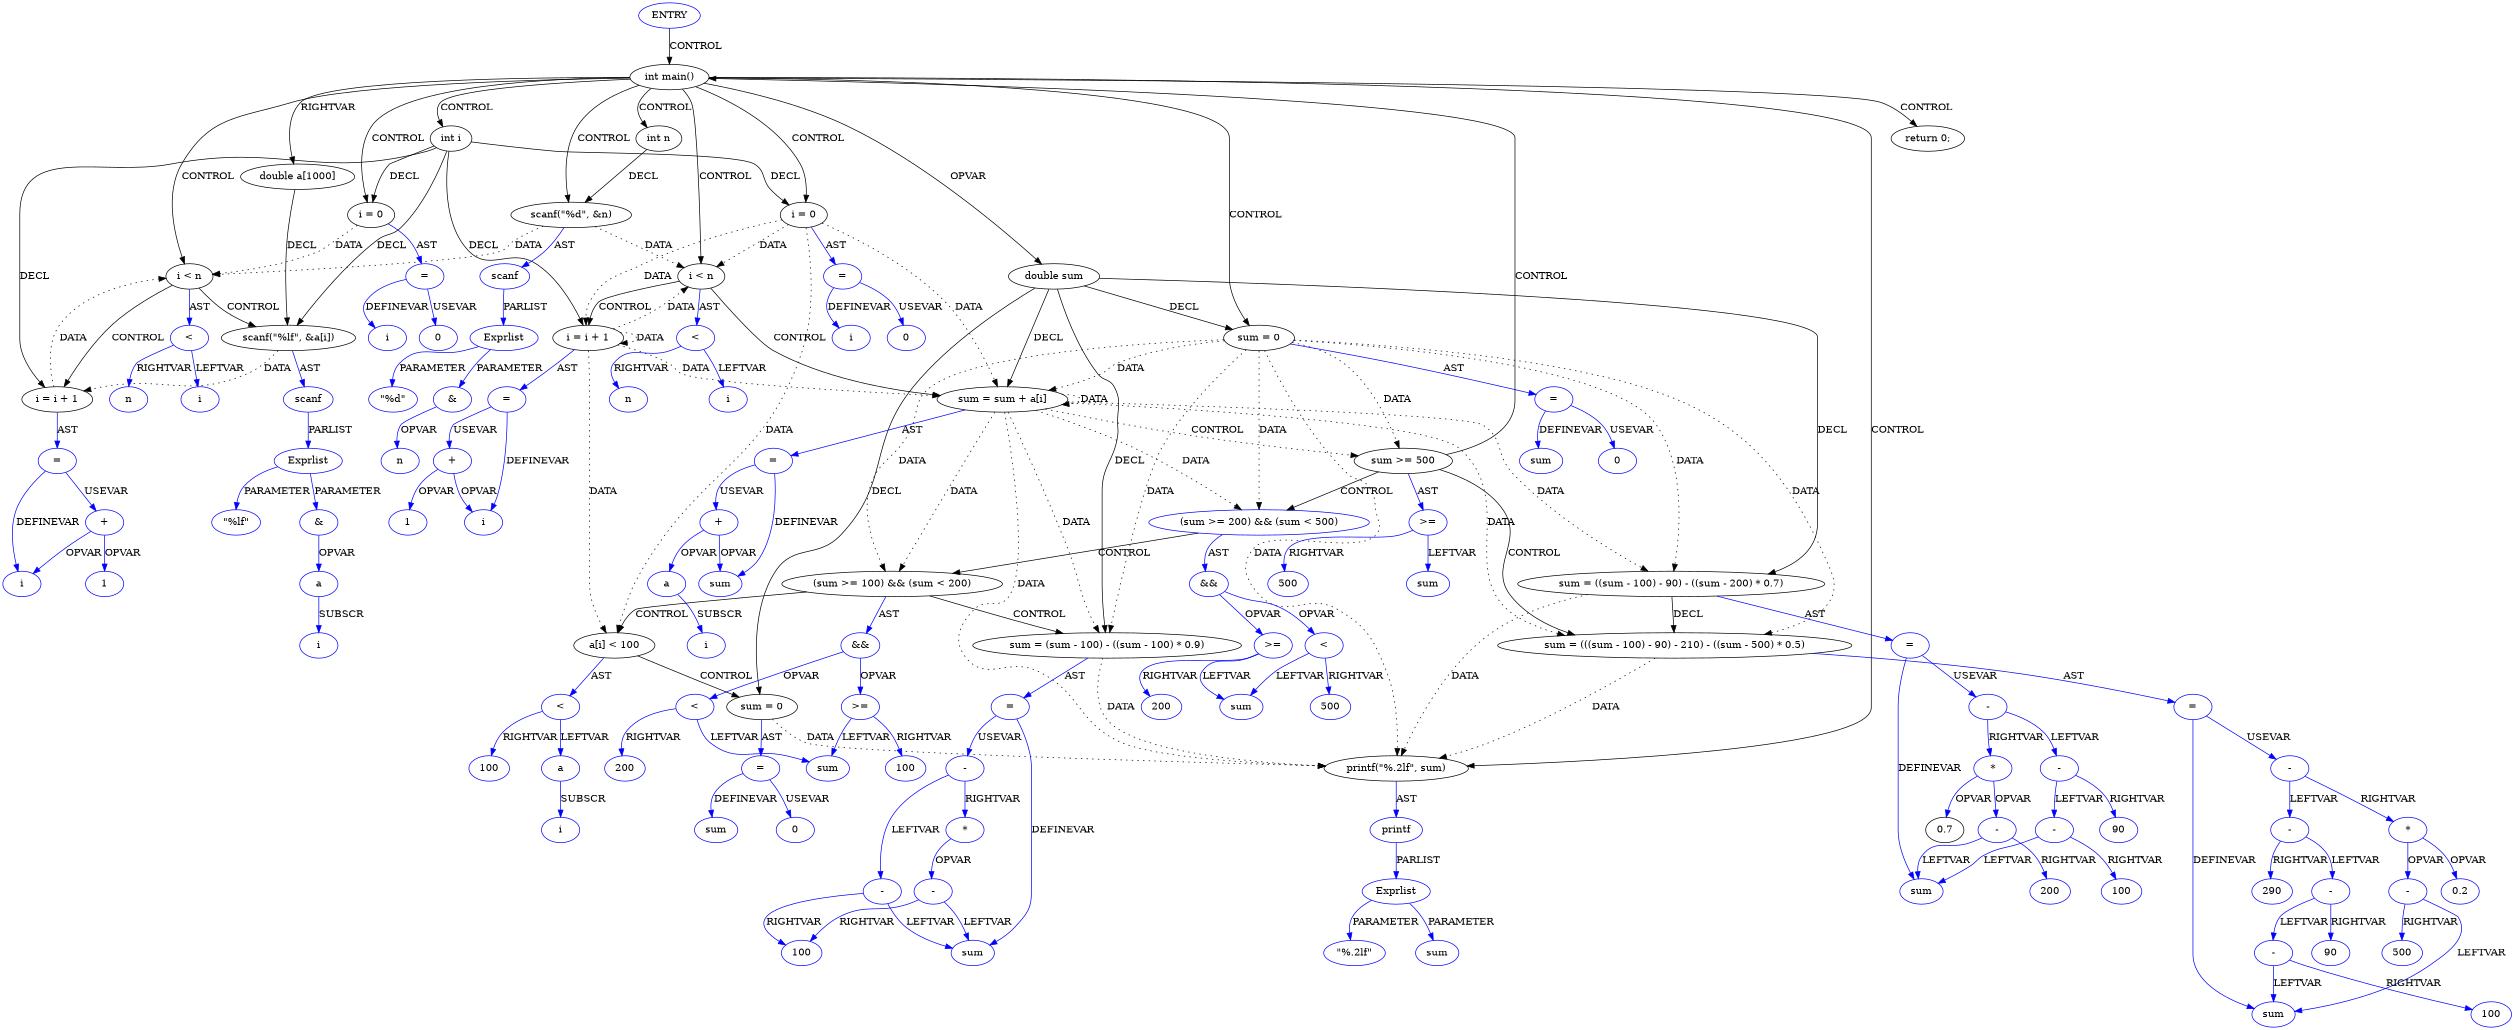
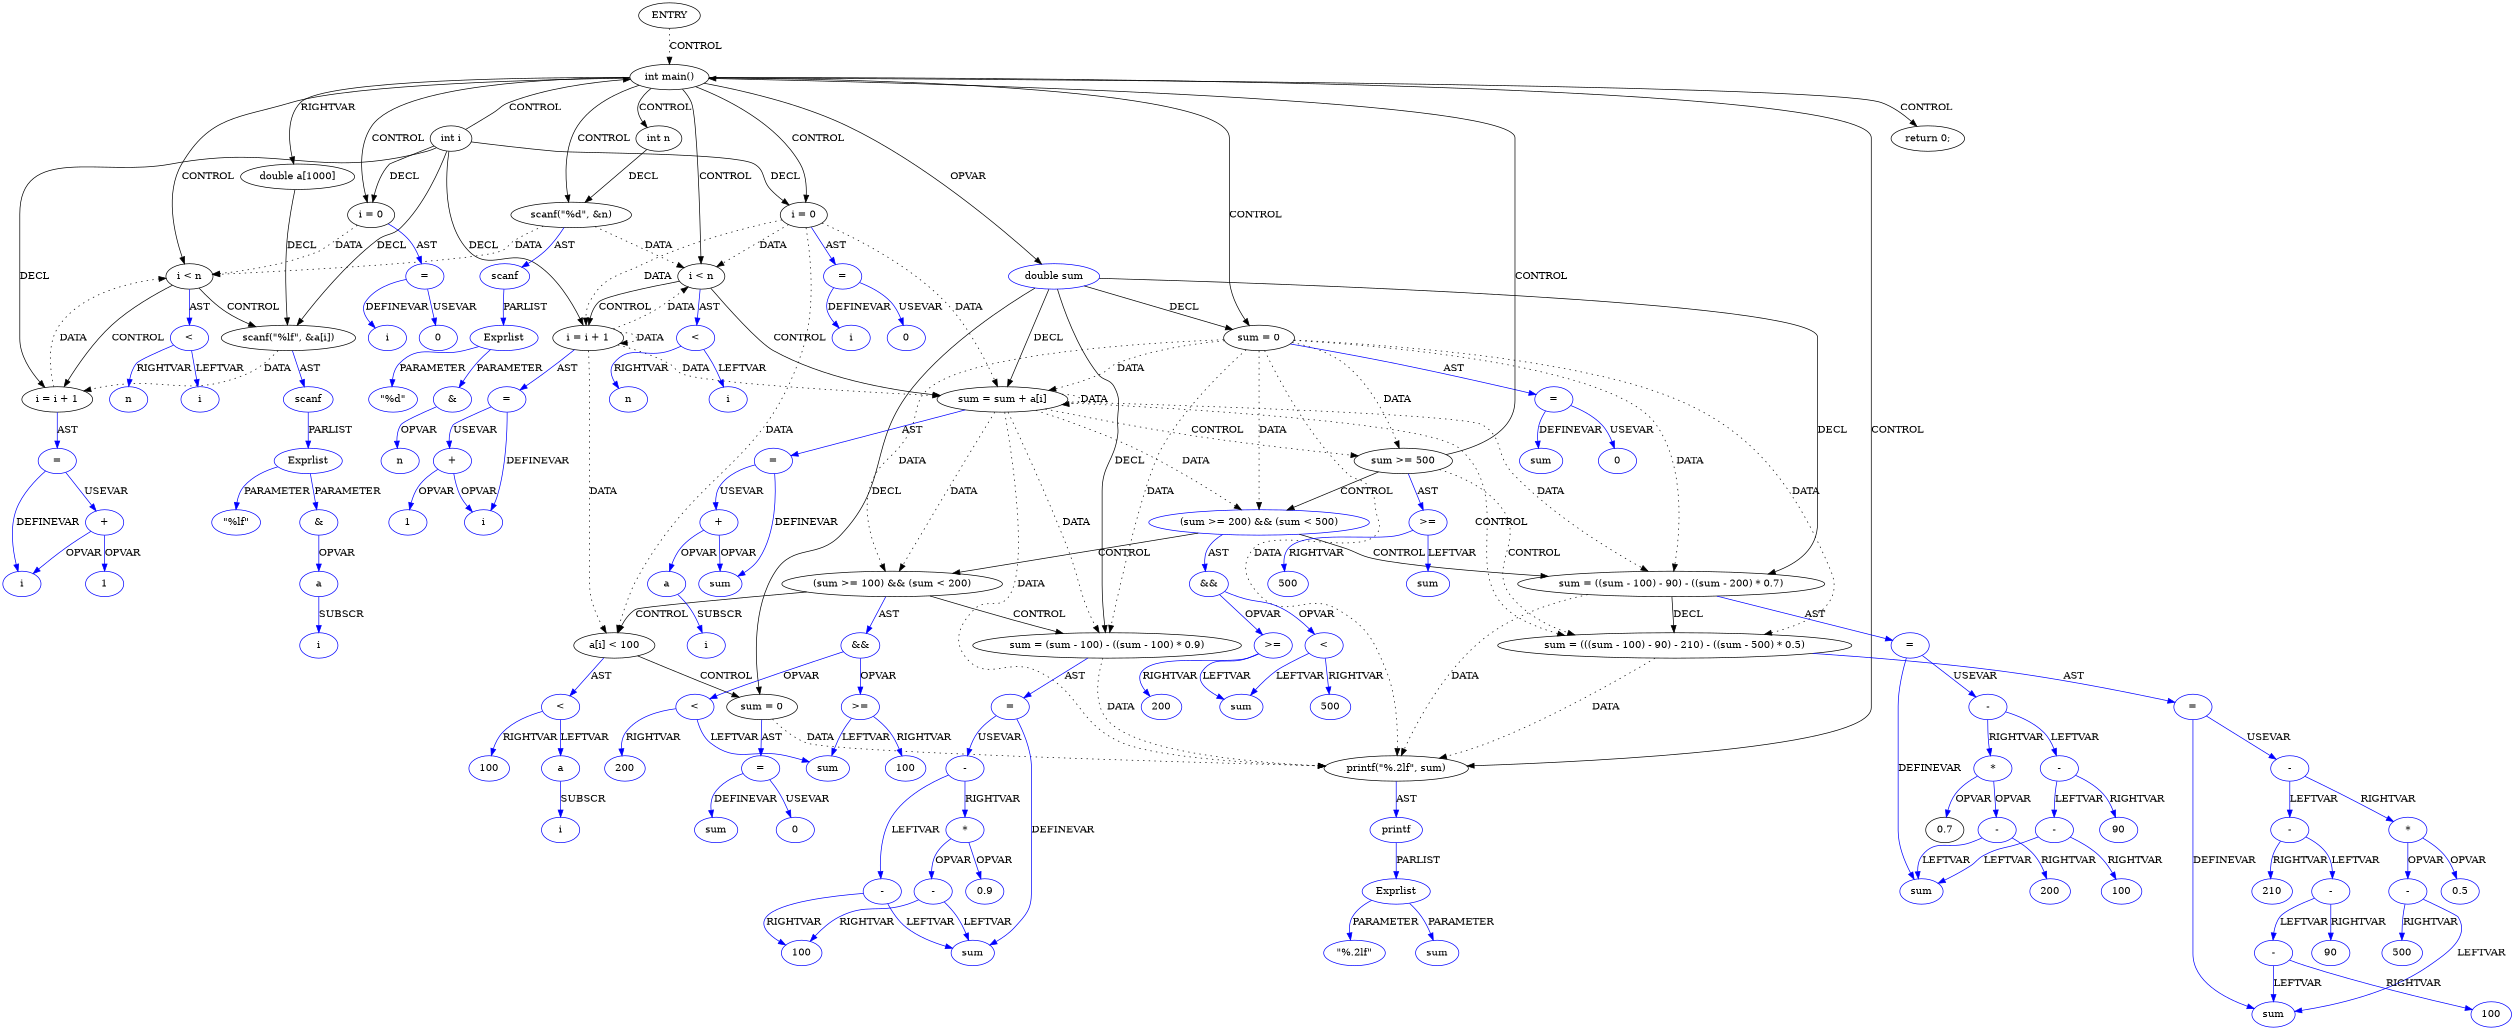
(669, 16) -> (669, 16)
(669, 43) -> (669, 43)
(525, 86) -> (540, 93)
(1054, 276) -> (1054, 276)
(1501, 522) -> (1501, 522)
(1507, 549) -> (1507, 549)
none -> (1418, 565)
none -> (985, 891)
(2272, 891) -> (2272, 891)
(2460, 891) -> (2460, 891)
